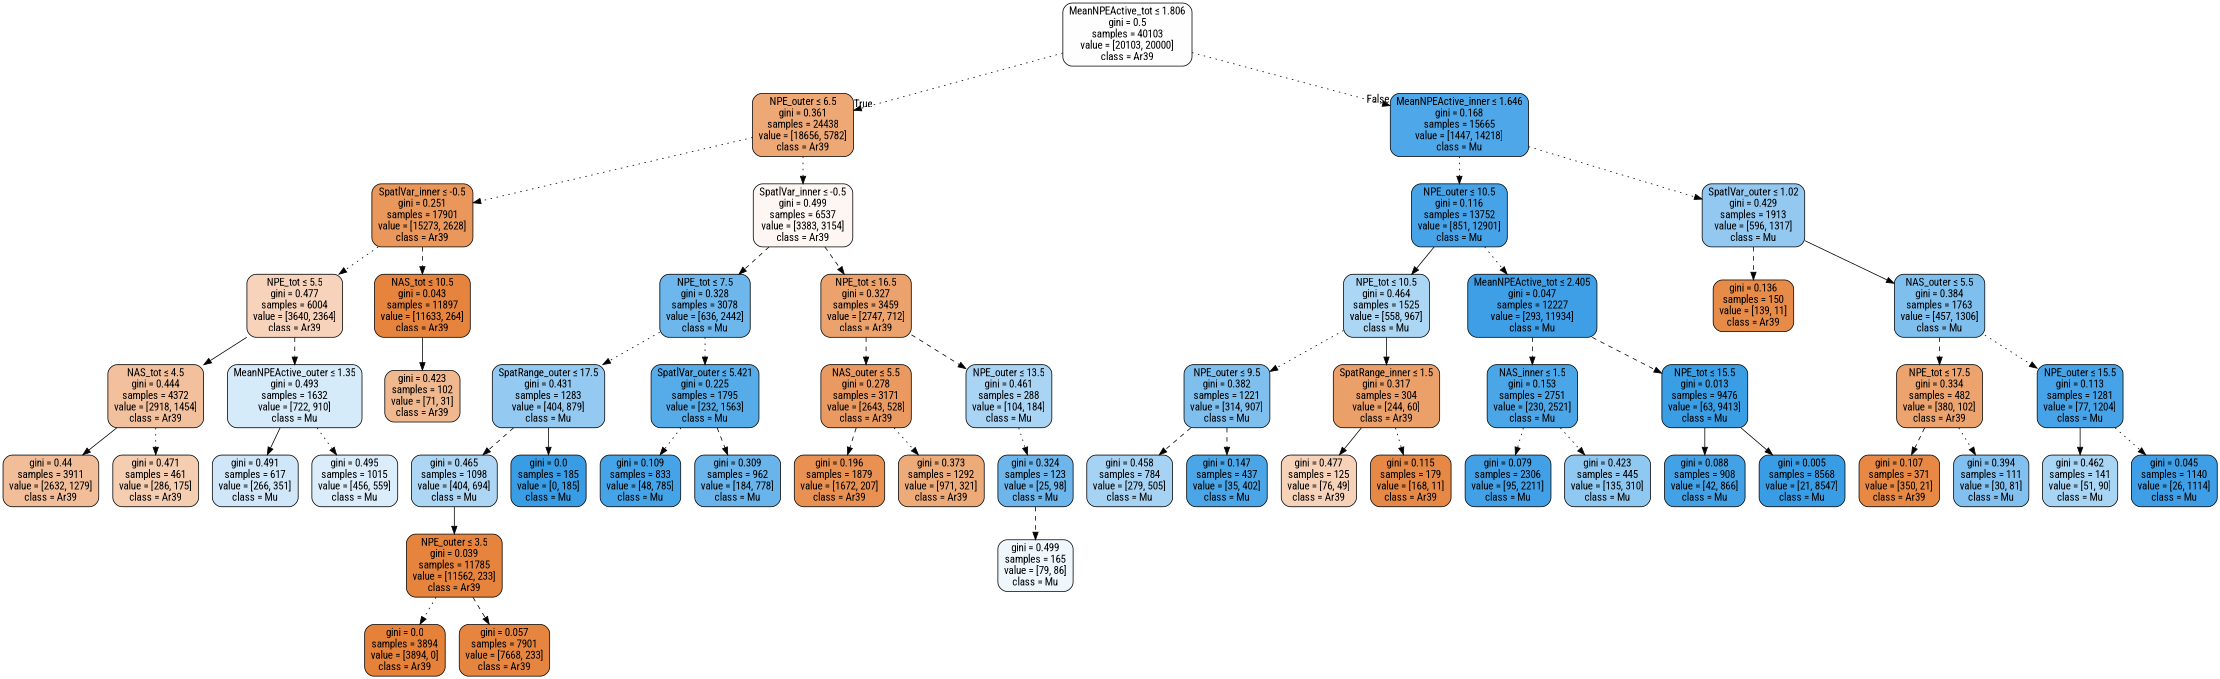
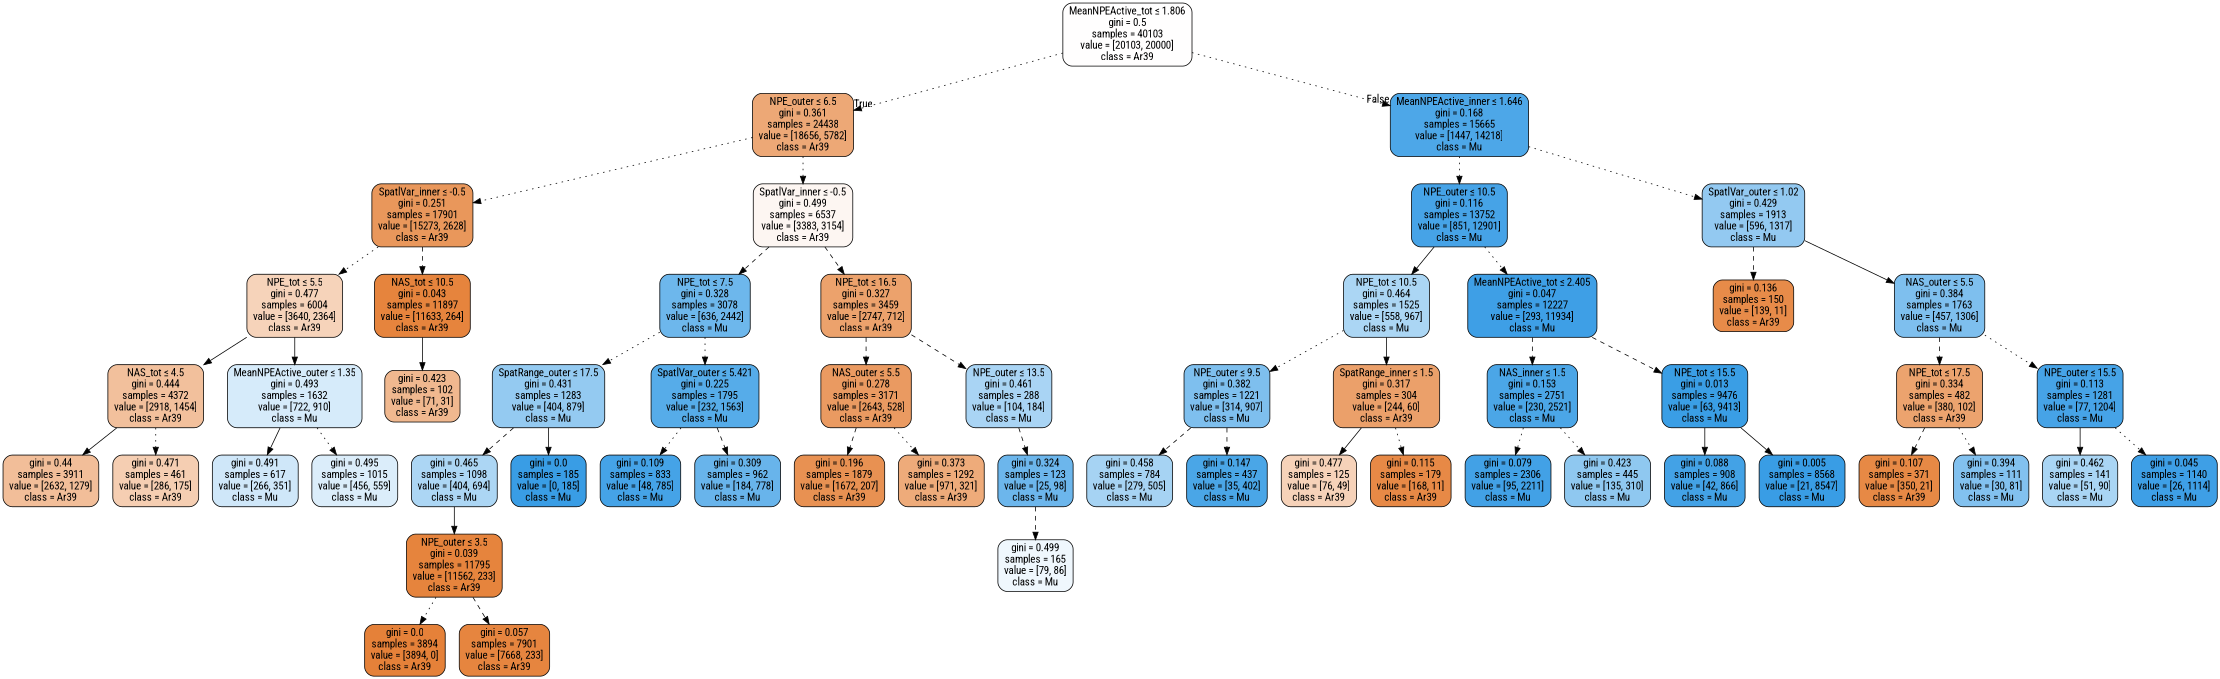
(295, 347) -> (295, 347)
(1022, 438) -> (1022, 438)
(454, 565) -> (454, 565)
